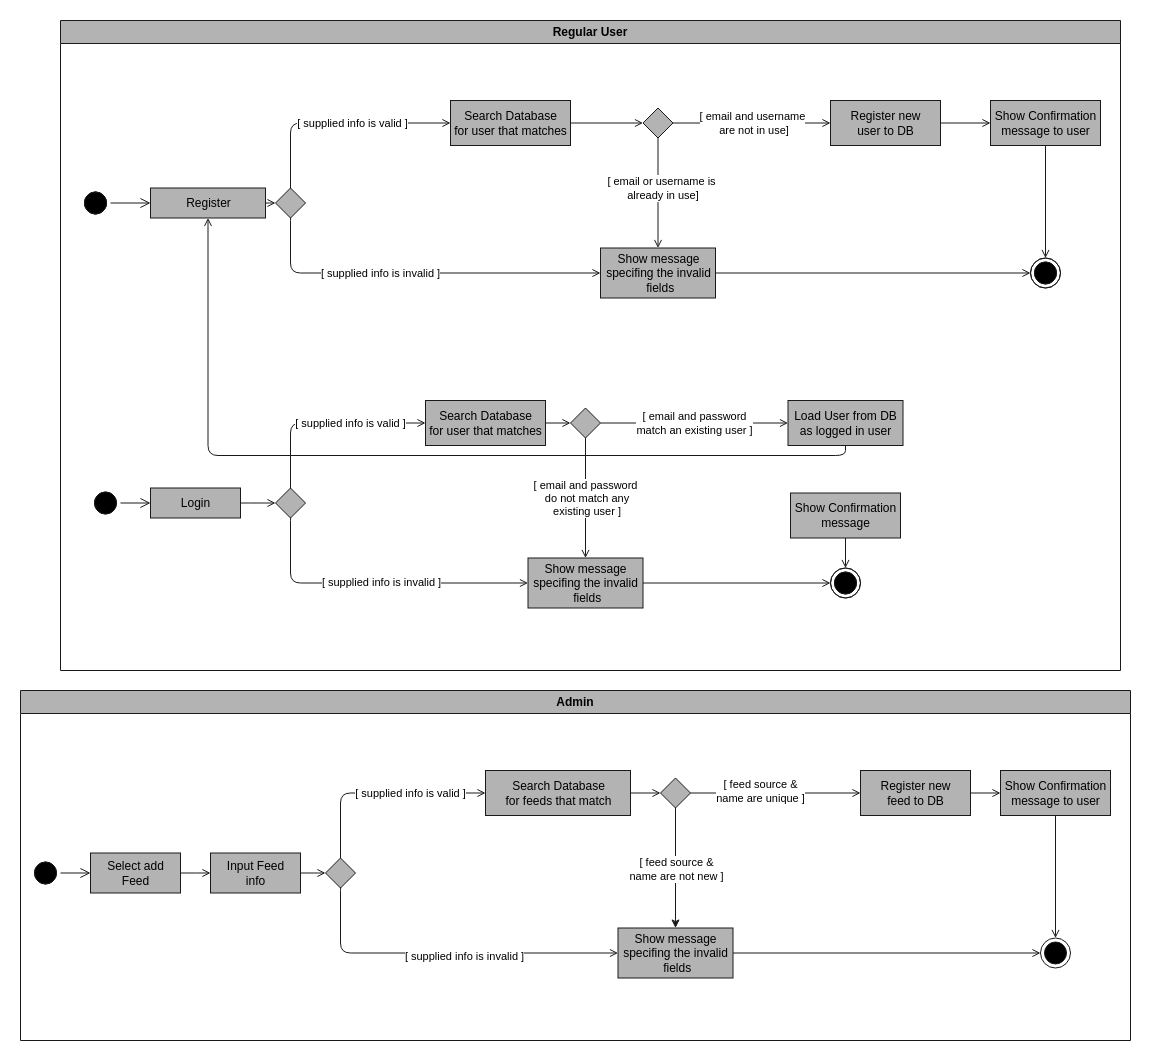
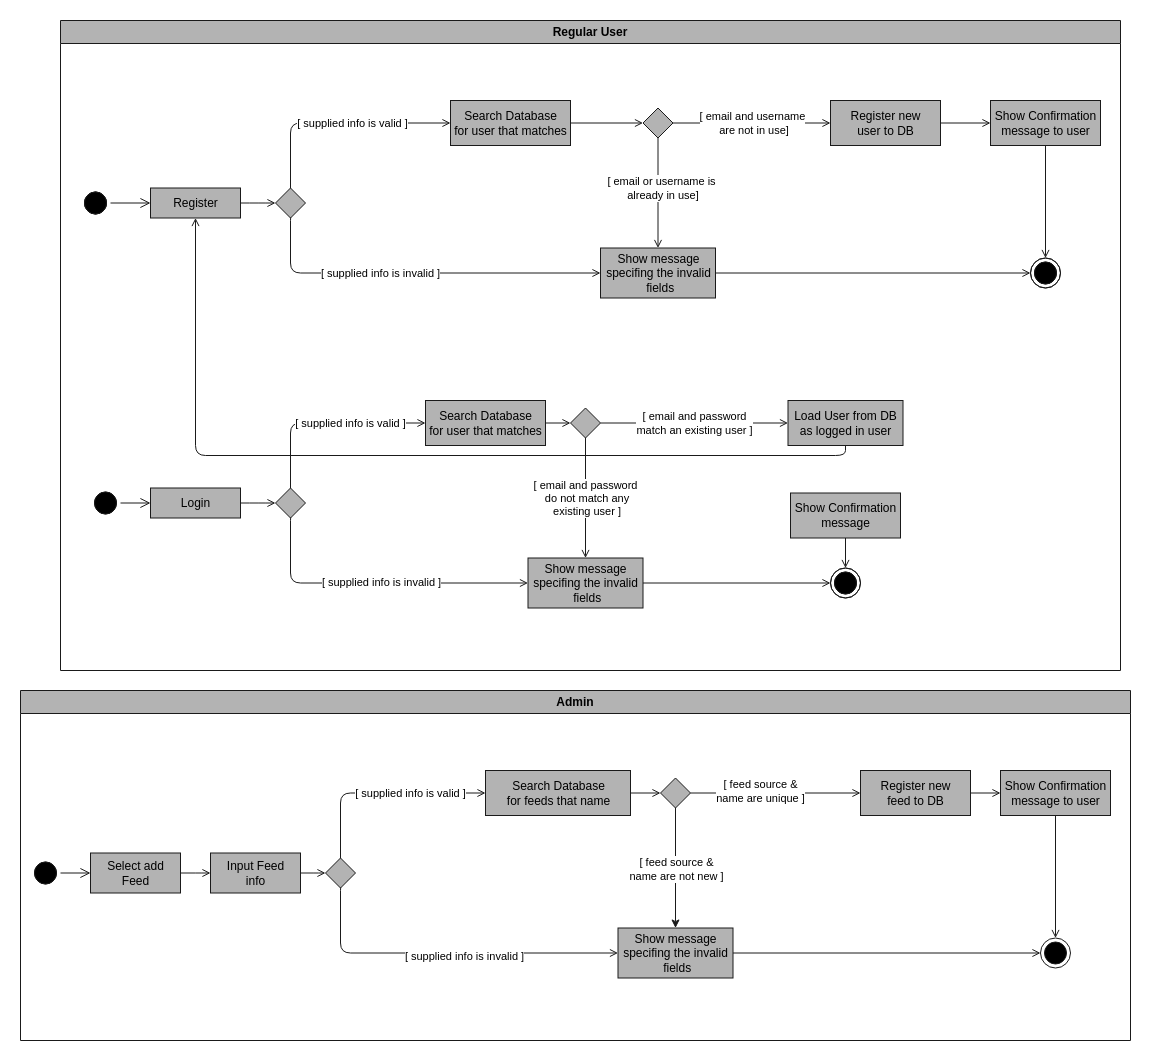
(208, 203) -> (196, 203)
(559, 794) -> (559, 794)
